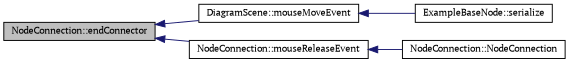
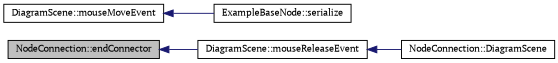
(182, 22) -> none
(279, 49) -> (283, 49)
(484, 49) -> (478, 49)
